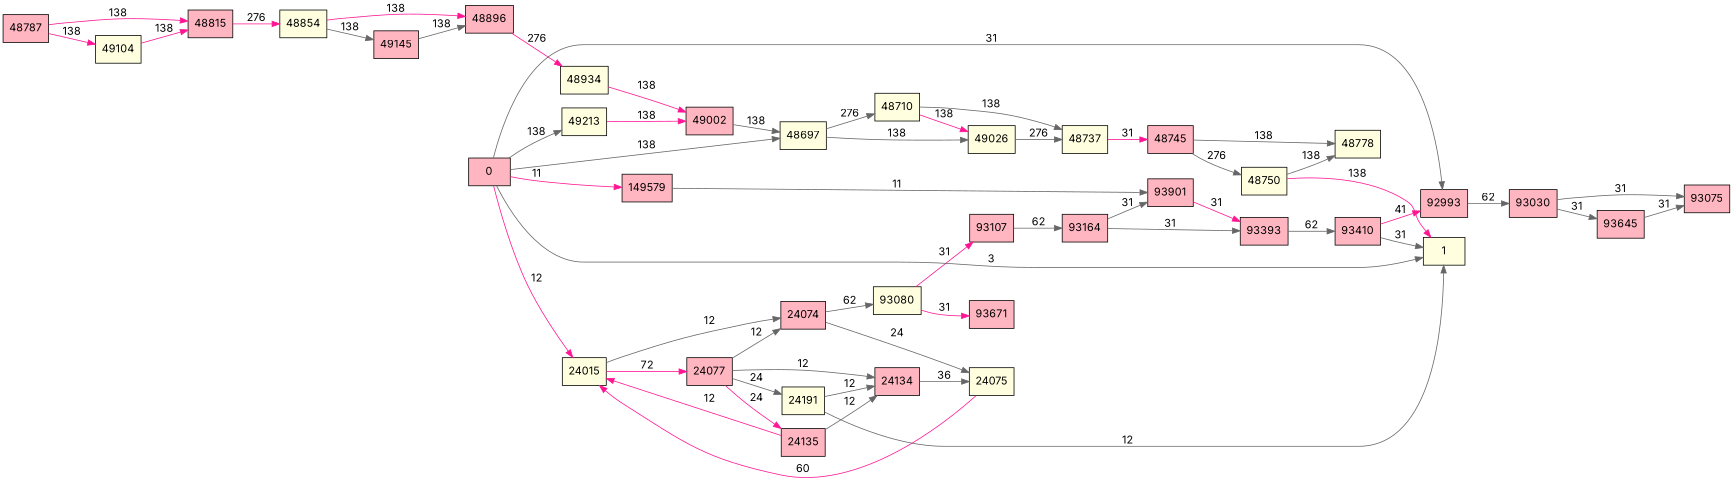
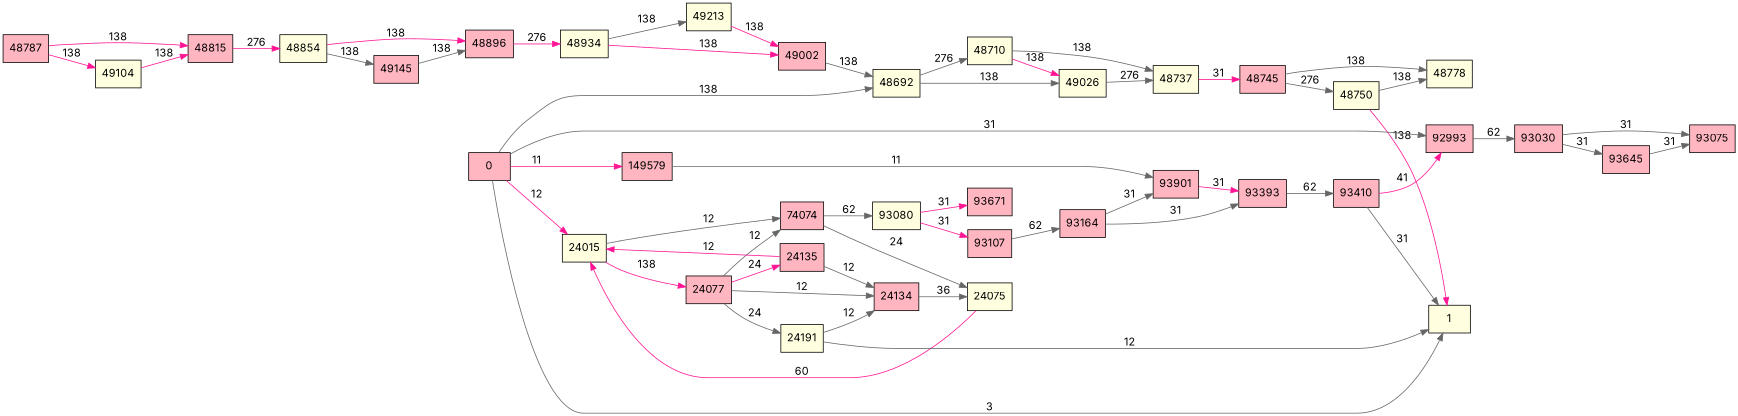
(803, 136) -> (896, 83)
(531, 144) -> (643, 31)
(803, 315) -> (802, 216)
(647, 366) -> (647, 265)
